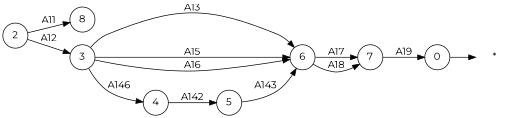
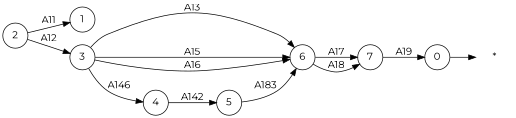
(82, 20) -> (82, 20)
(266, 86) -> (266, 86)
